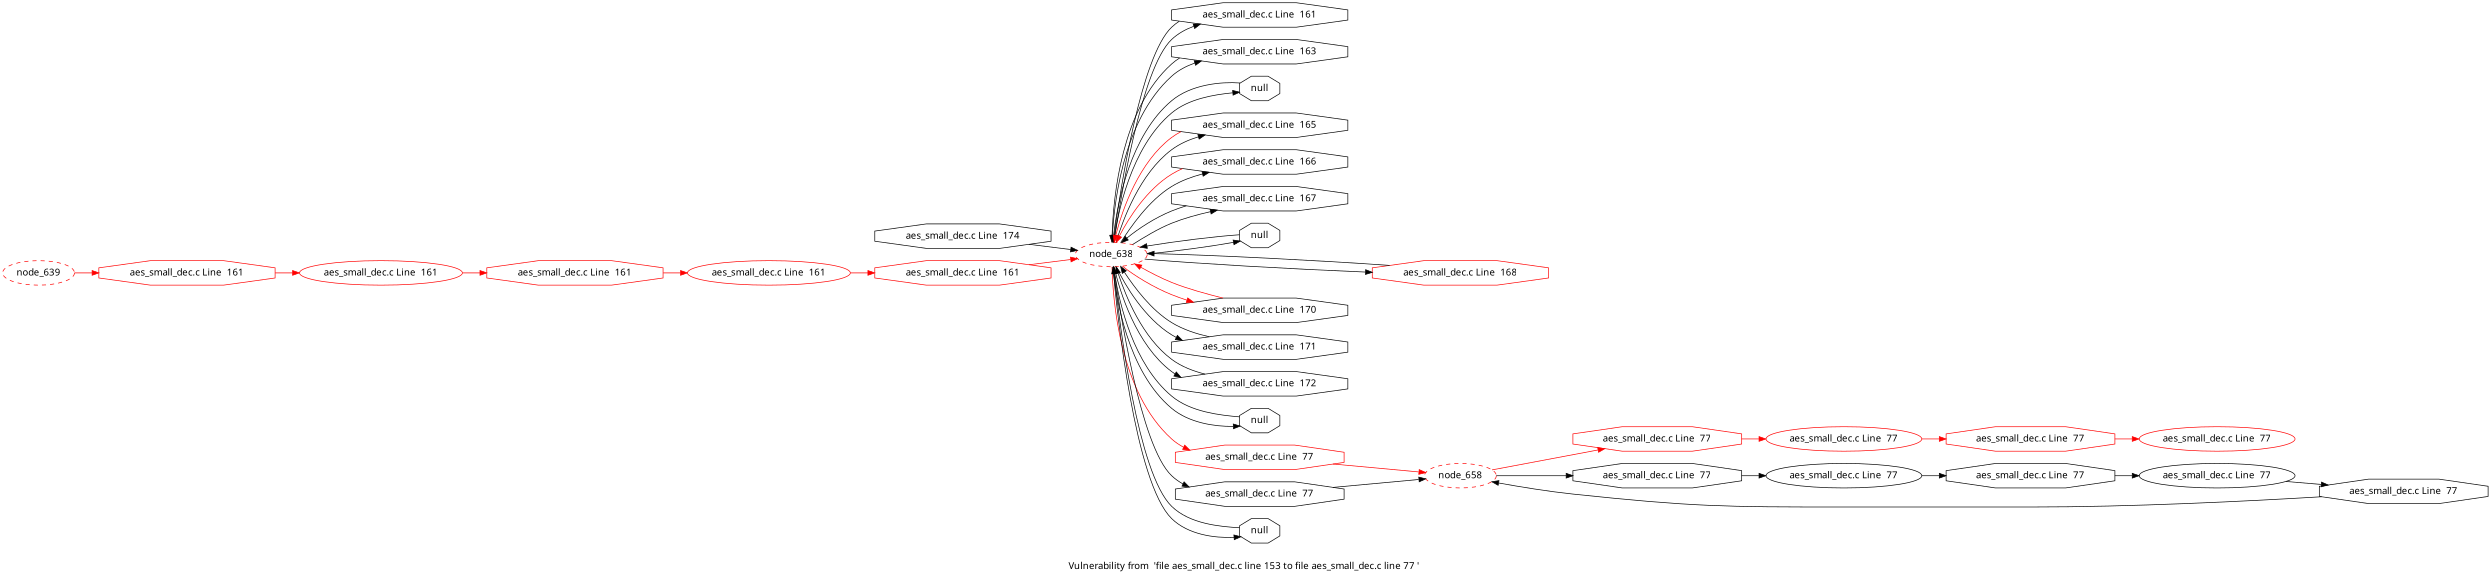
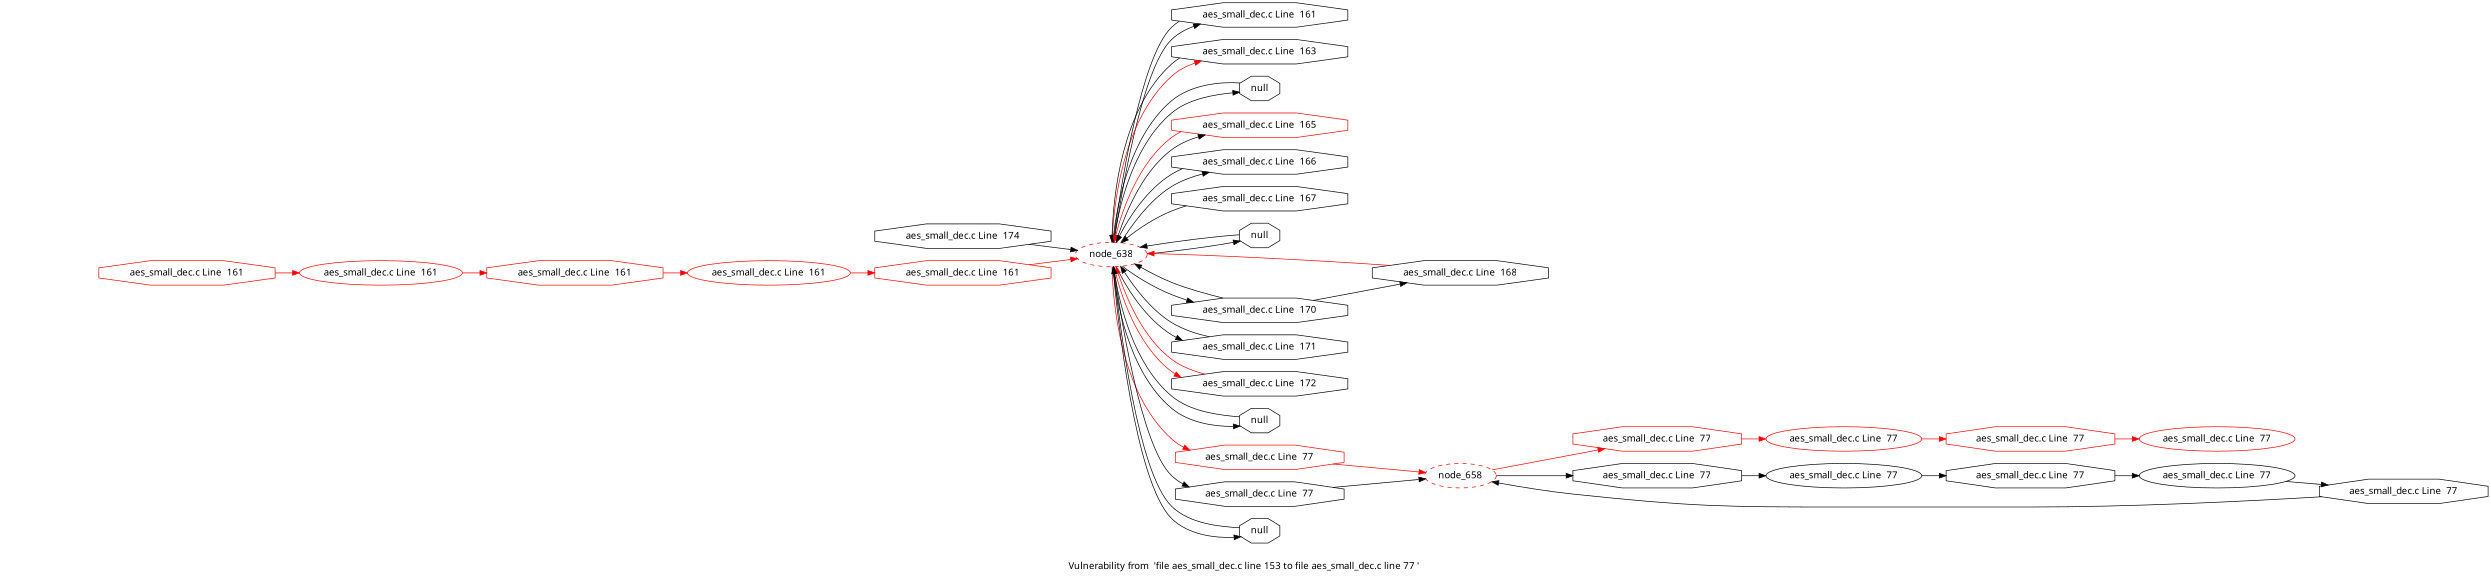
(1147, 108) -> (1147, 108)
(1260, 125) -> (1260, 125)
(1146, 197) -> (1146, 197)
(1170, 224) -> none
(1272, 258) -> (1272, 258)
(1255, 267) -> (1357, 292)
(39, 273) -> none
(1460, 273) -> (1460, 273)
(1153, 286) -> (1153, 286)
(1181, 286) -> (1181, 286)
(1135, 326) -> (1135, 326)
(1149, 336) -> (1149, 336)
